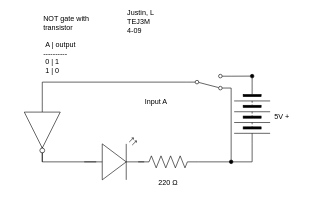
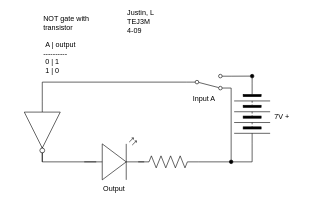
(156, 102) -> (204, 99)
(282, 117) -> (282, 117)
(168, 183) -> none
none -> (114, 189)
